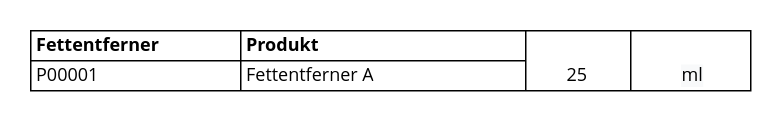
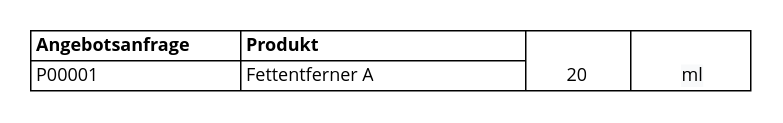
(102, 46) -> (112, 46)
(578, 76) -> (578, 76)
